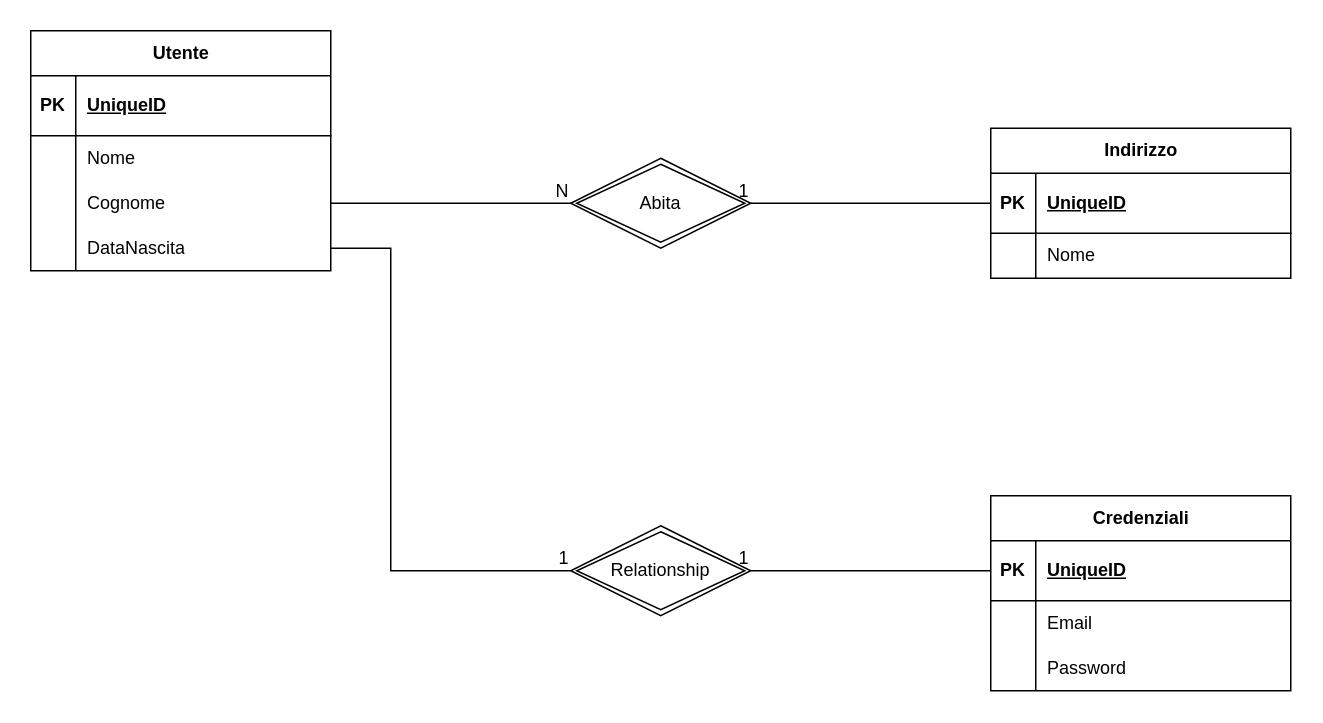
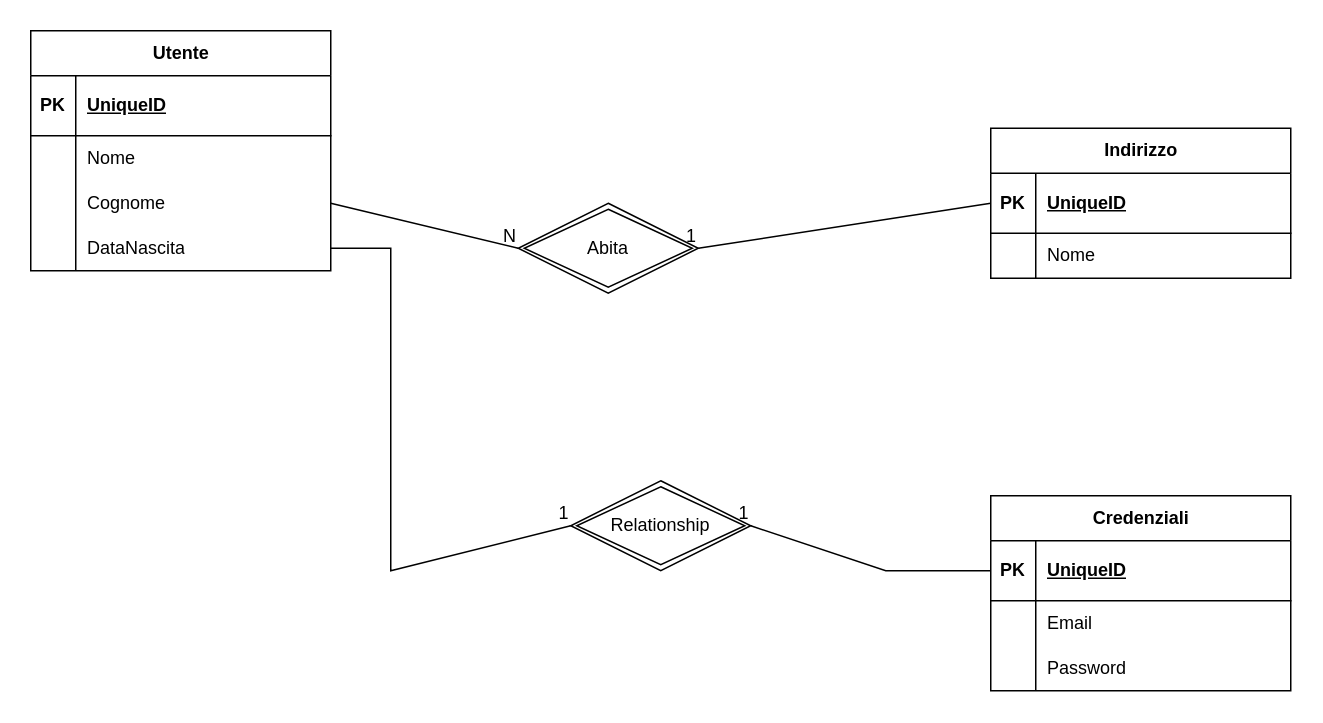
(661, 203) -> (608, 248)
(661, 571) -> (661, 526)
